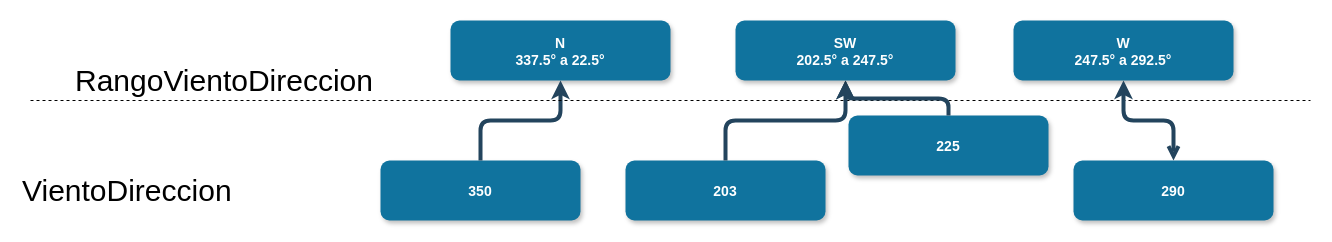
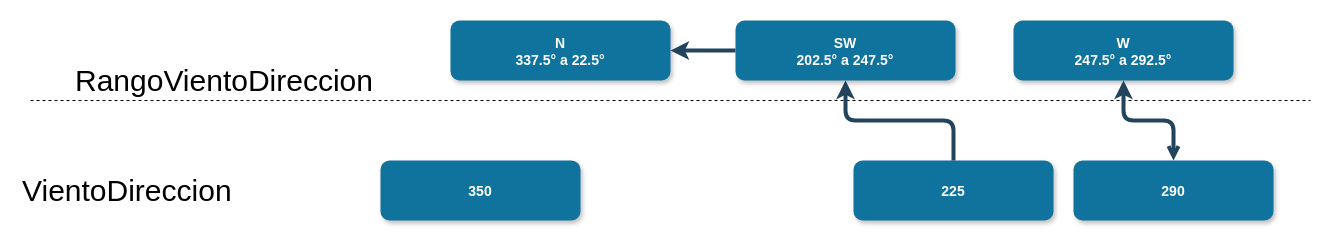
(515, 121) -> (709, 51)
(769, 121) -> none
(949, 146) -> (954, 191)
(726, 191) -> none
